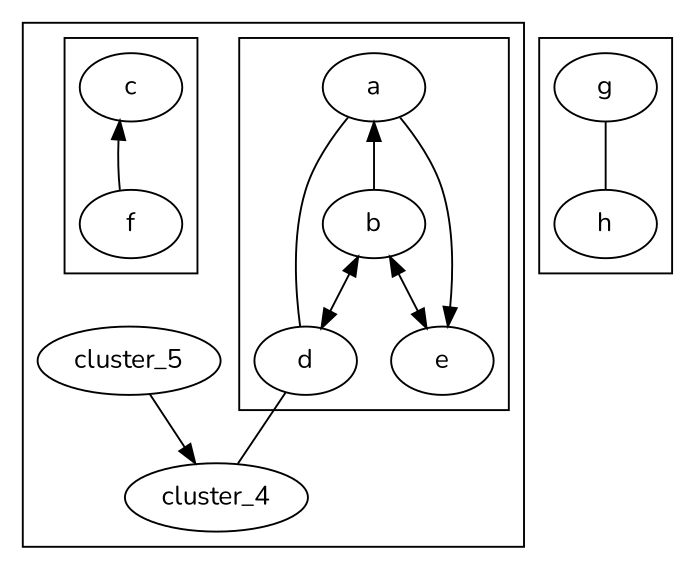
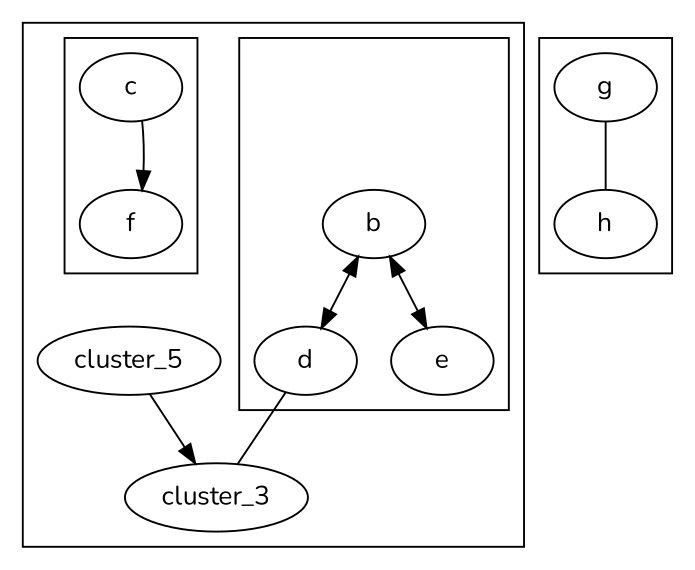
(374, 87) -> none
(118, 165) -> (144, 146)
(216, 497) -> (216, 497)
